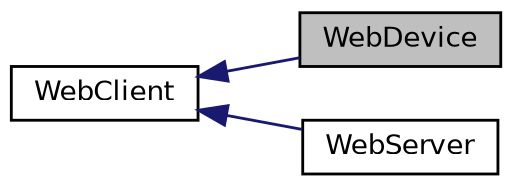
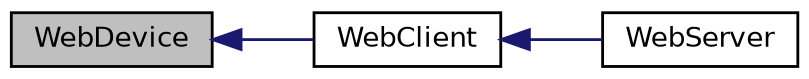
(263, 65) -> (278, 40)
